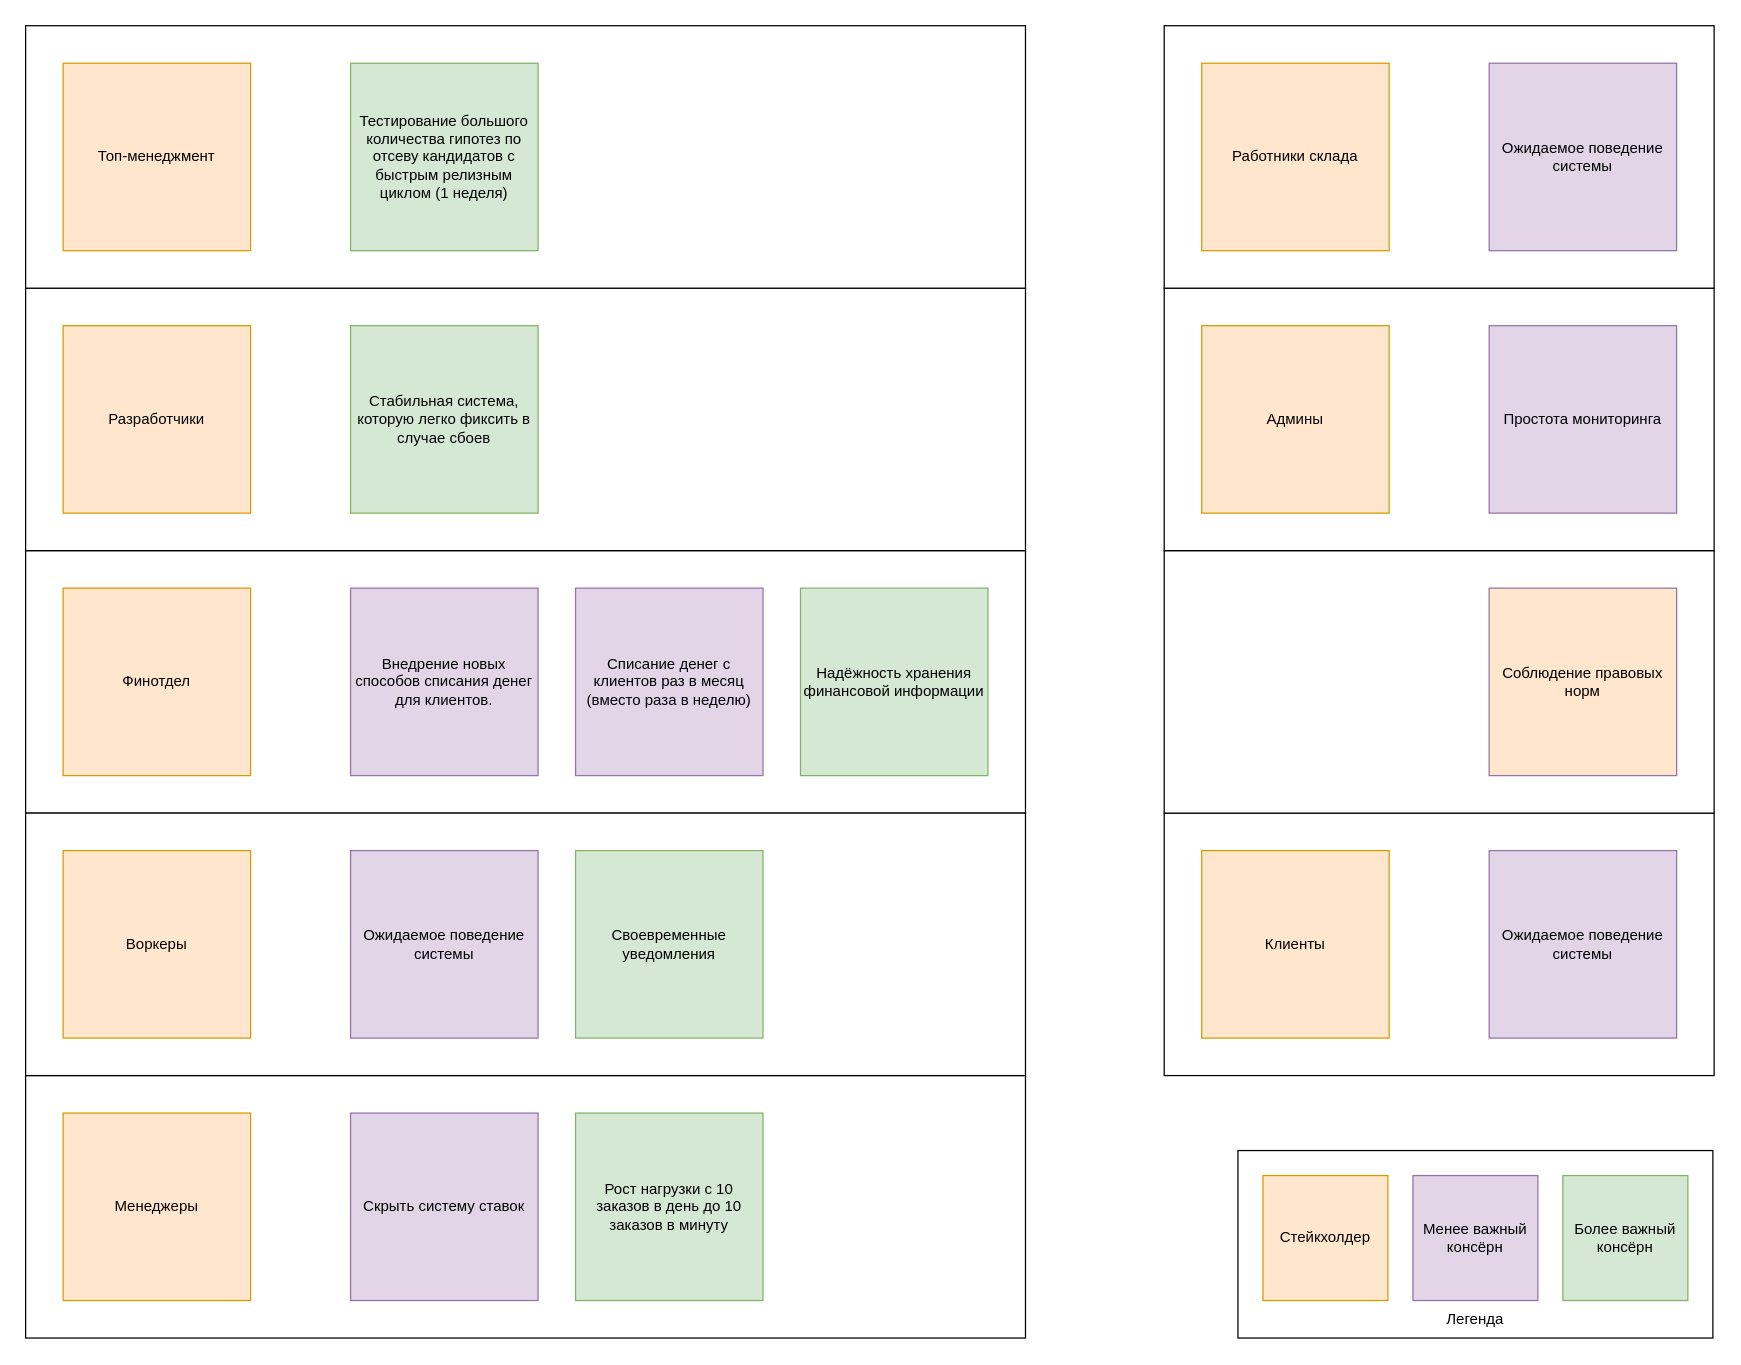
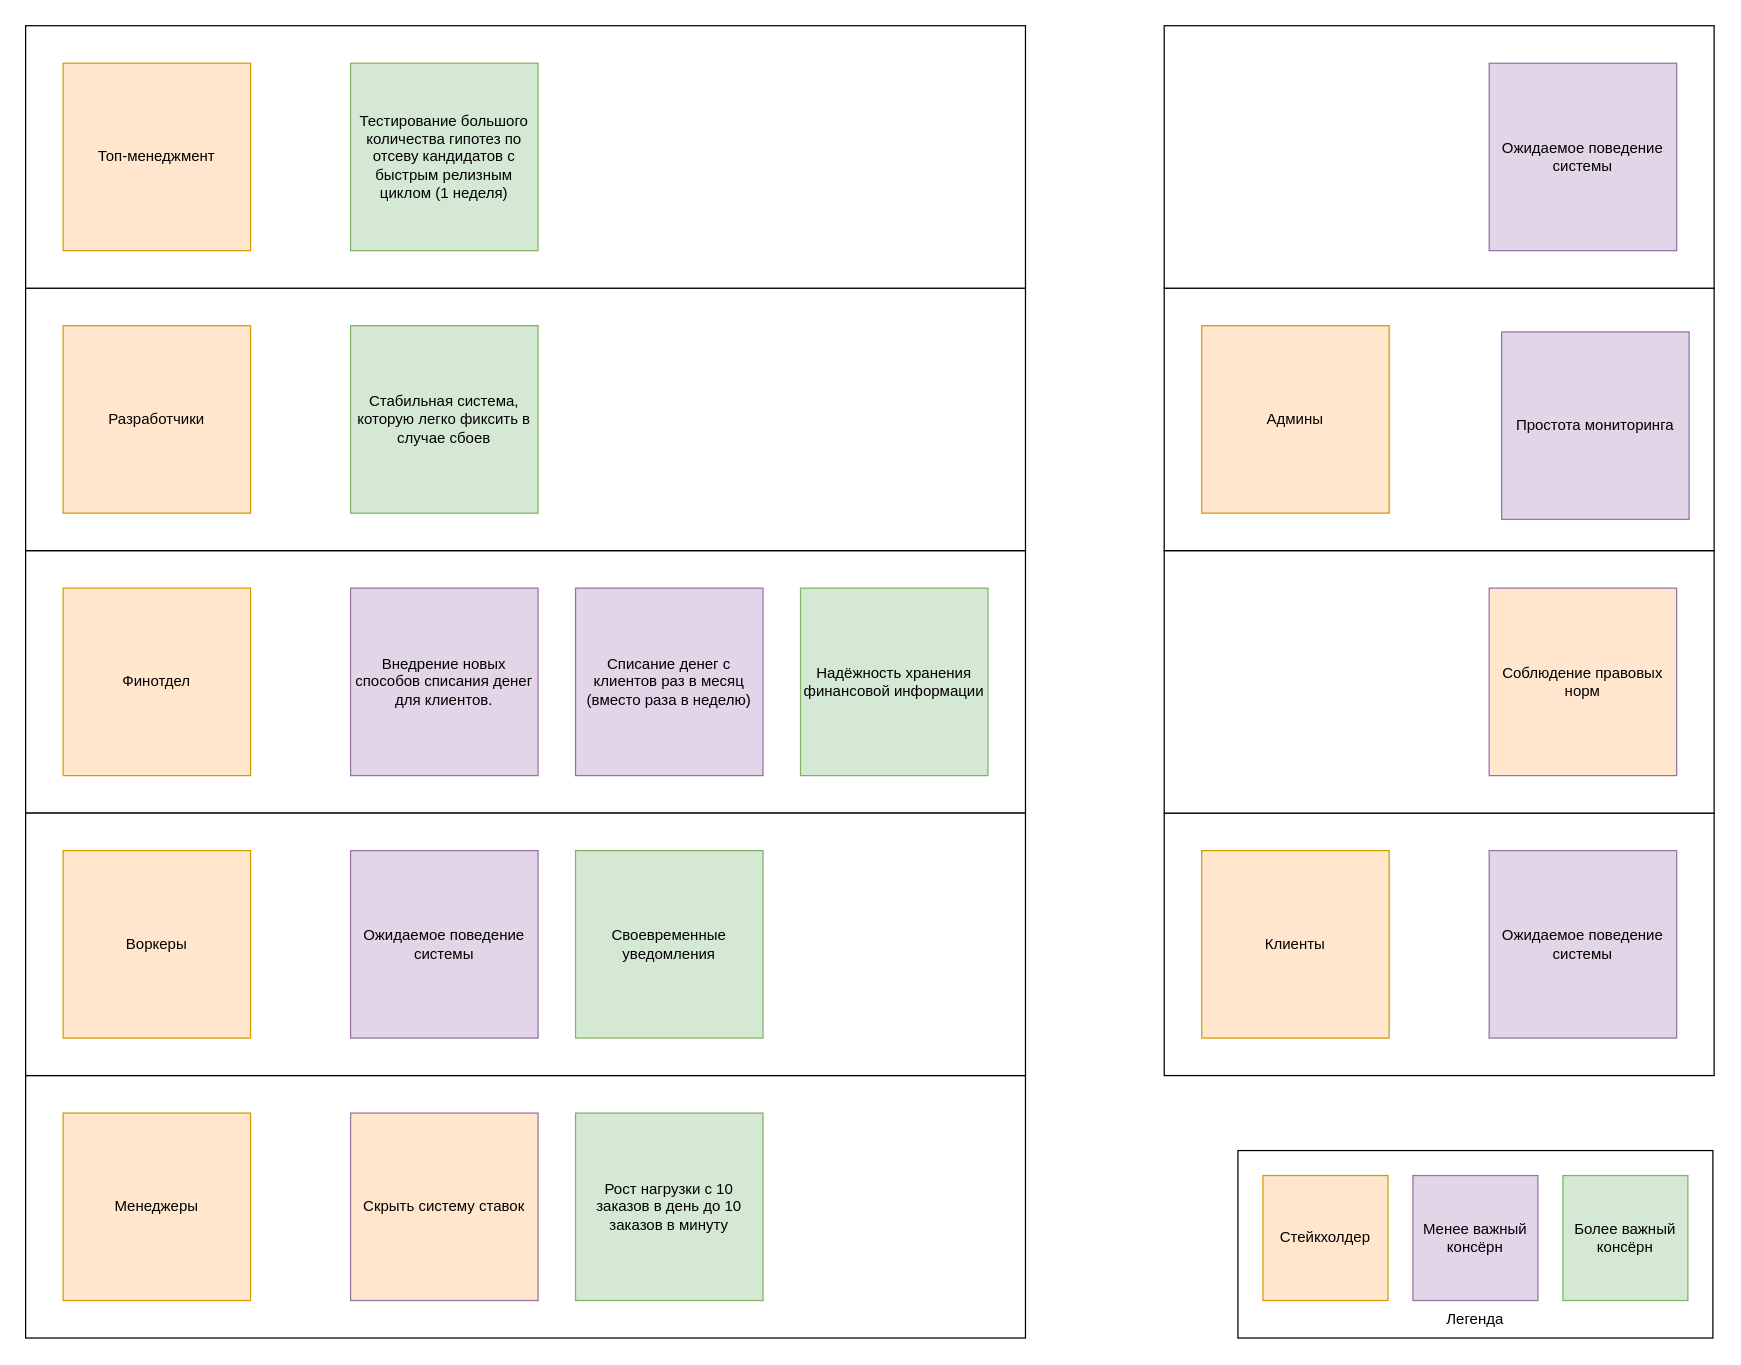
(1296, 157) -> none
(1583, 419) -> (1596, 426)
(444, 1207) -> (444, 1207)
